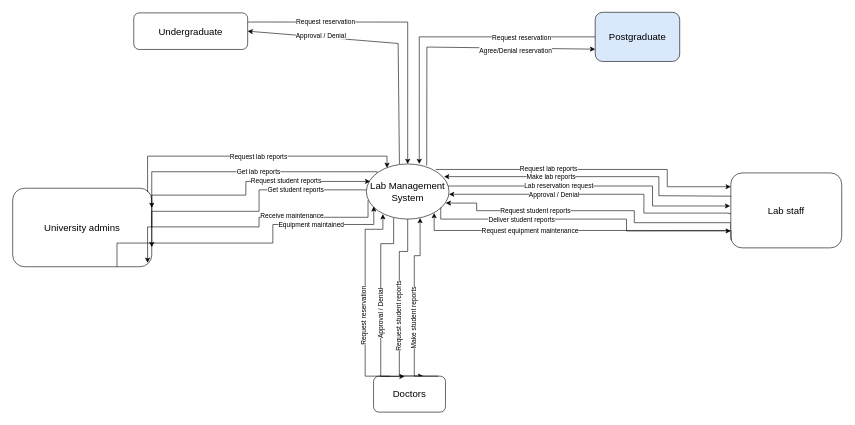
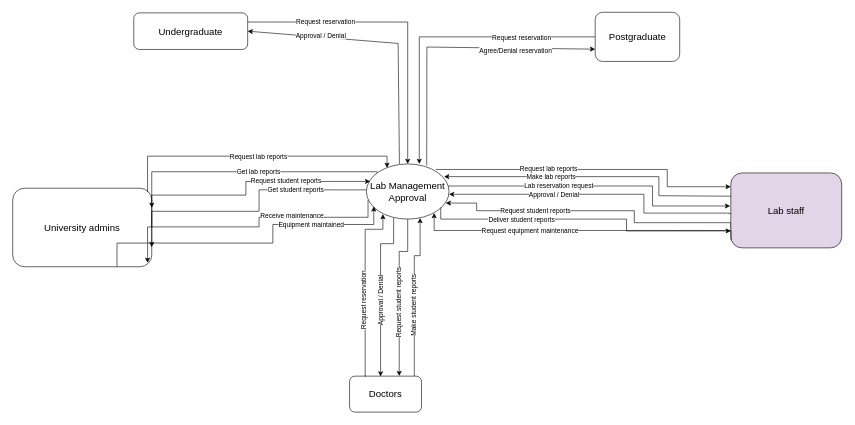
(638, 37) -> (638, 37)
(408, 192) -> (408, 192)
(787, 211) -> (787, 211)
(410, 395) -> (386, 395)
